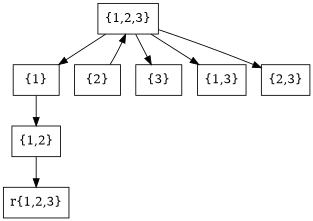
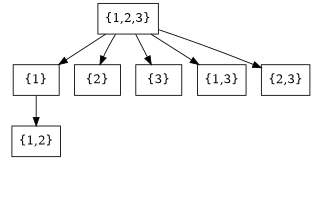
(116, 54) -> (109, 45)
(36, 203) -> none
